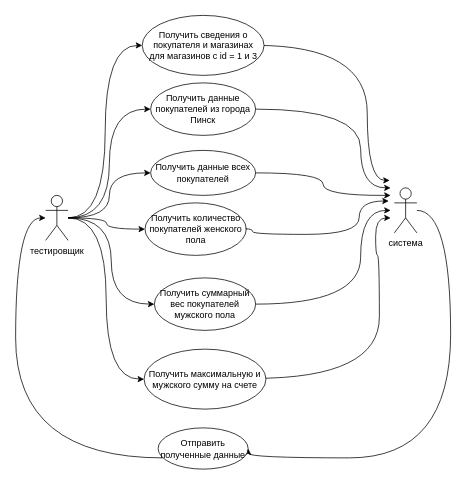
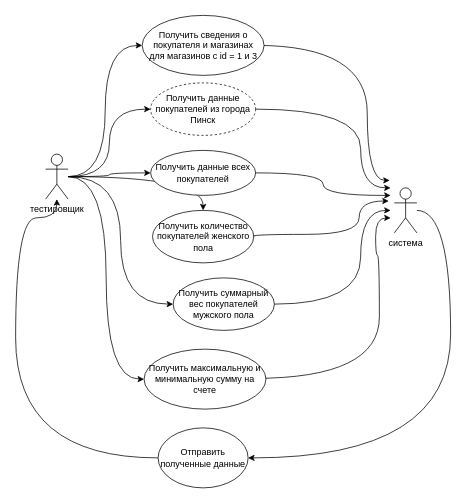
(203, 109) -> (203, 109)
(57, 218) -> (57, 177)
(195, 229) -> (203, 237)
(205, 304) -> (224, 304)
(205, 379) -> (205, 379)
(203, 449) -> (203, 458)
